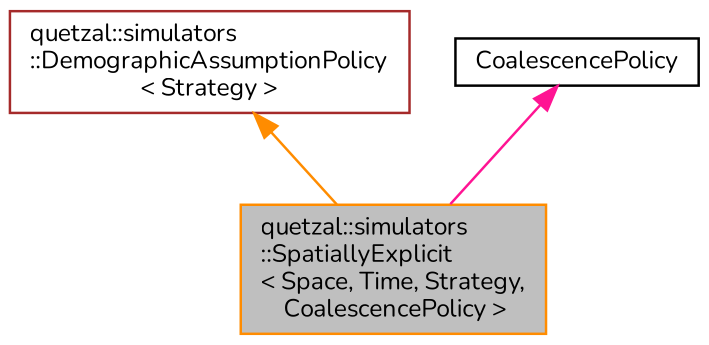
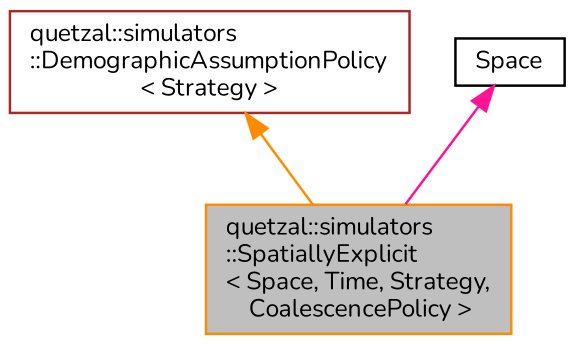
(577, 62) -> (510, 62)
